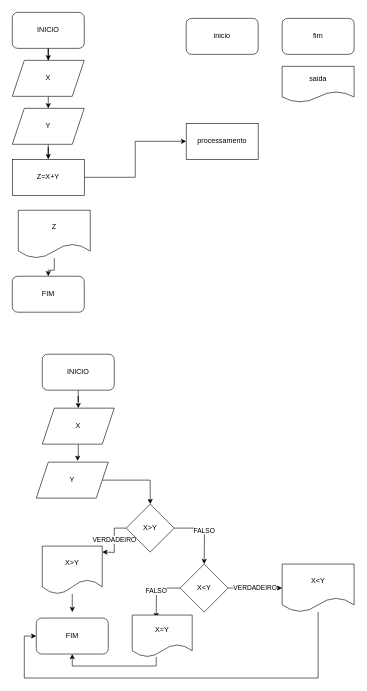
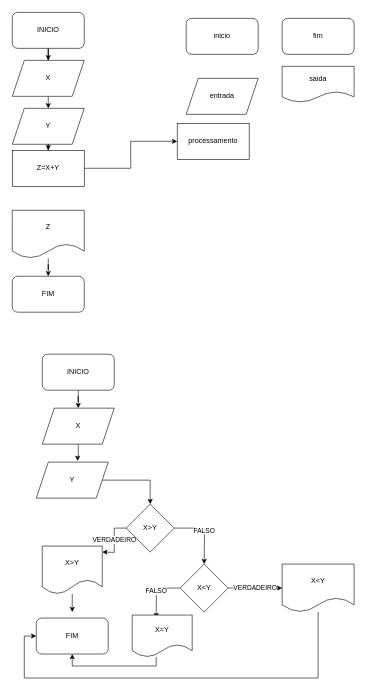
none -> (222, 96)
(222, 141) -> (213, 141)
(48, 177) -> (48, 168)
(54, 234) -> (48, 234)
